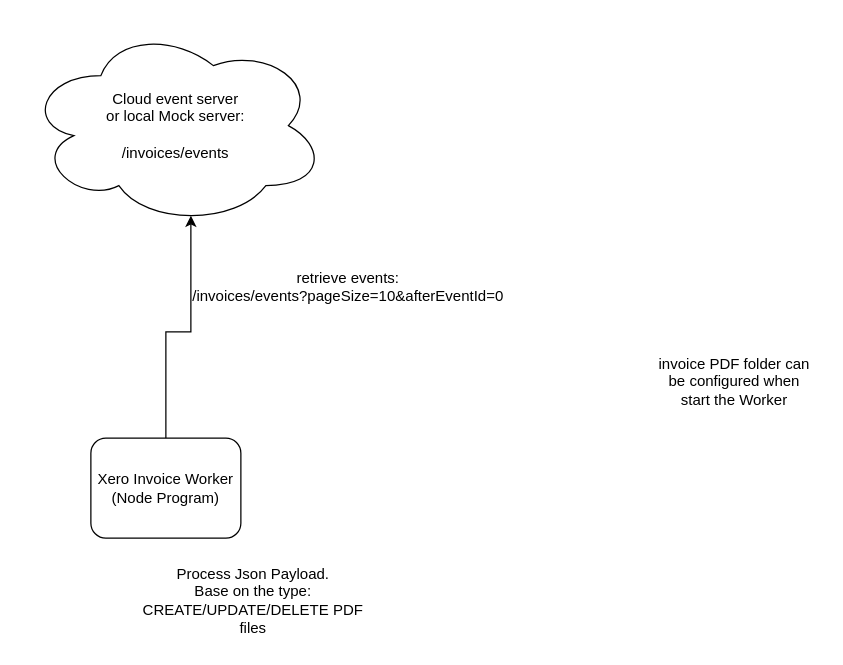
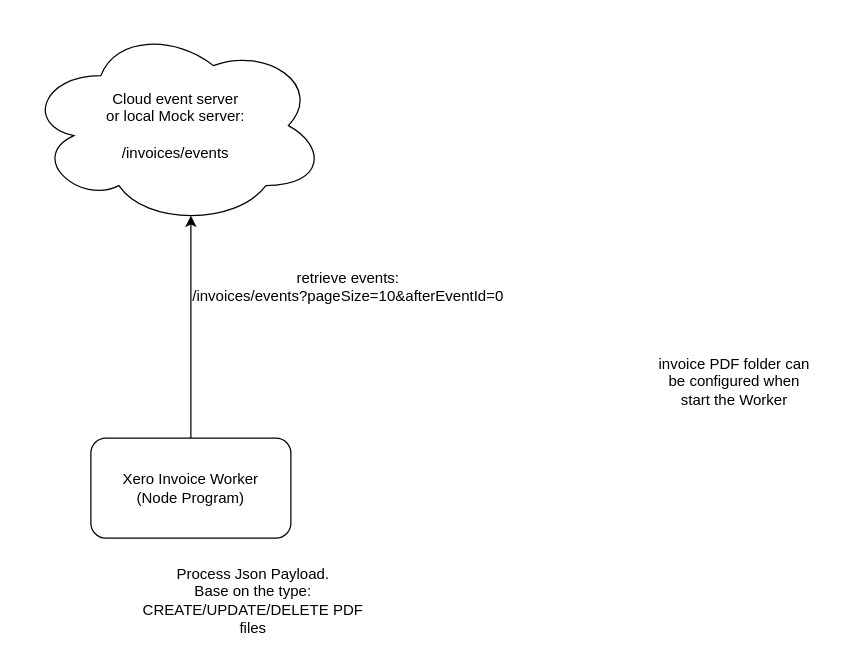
(166, 488) -> (191, 488)
